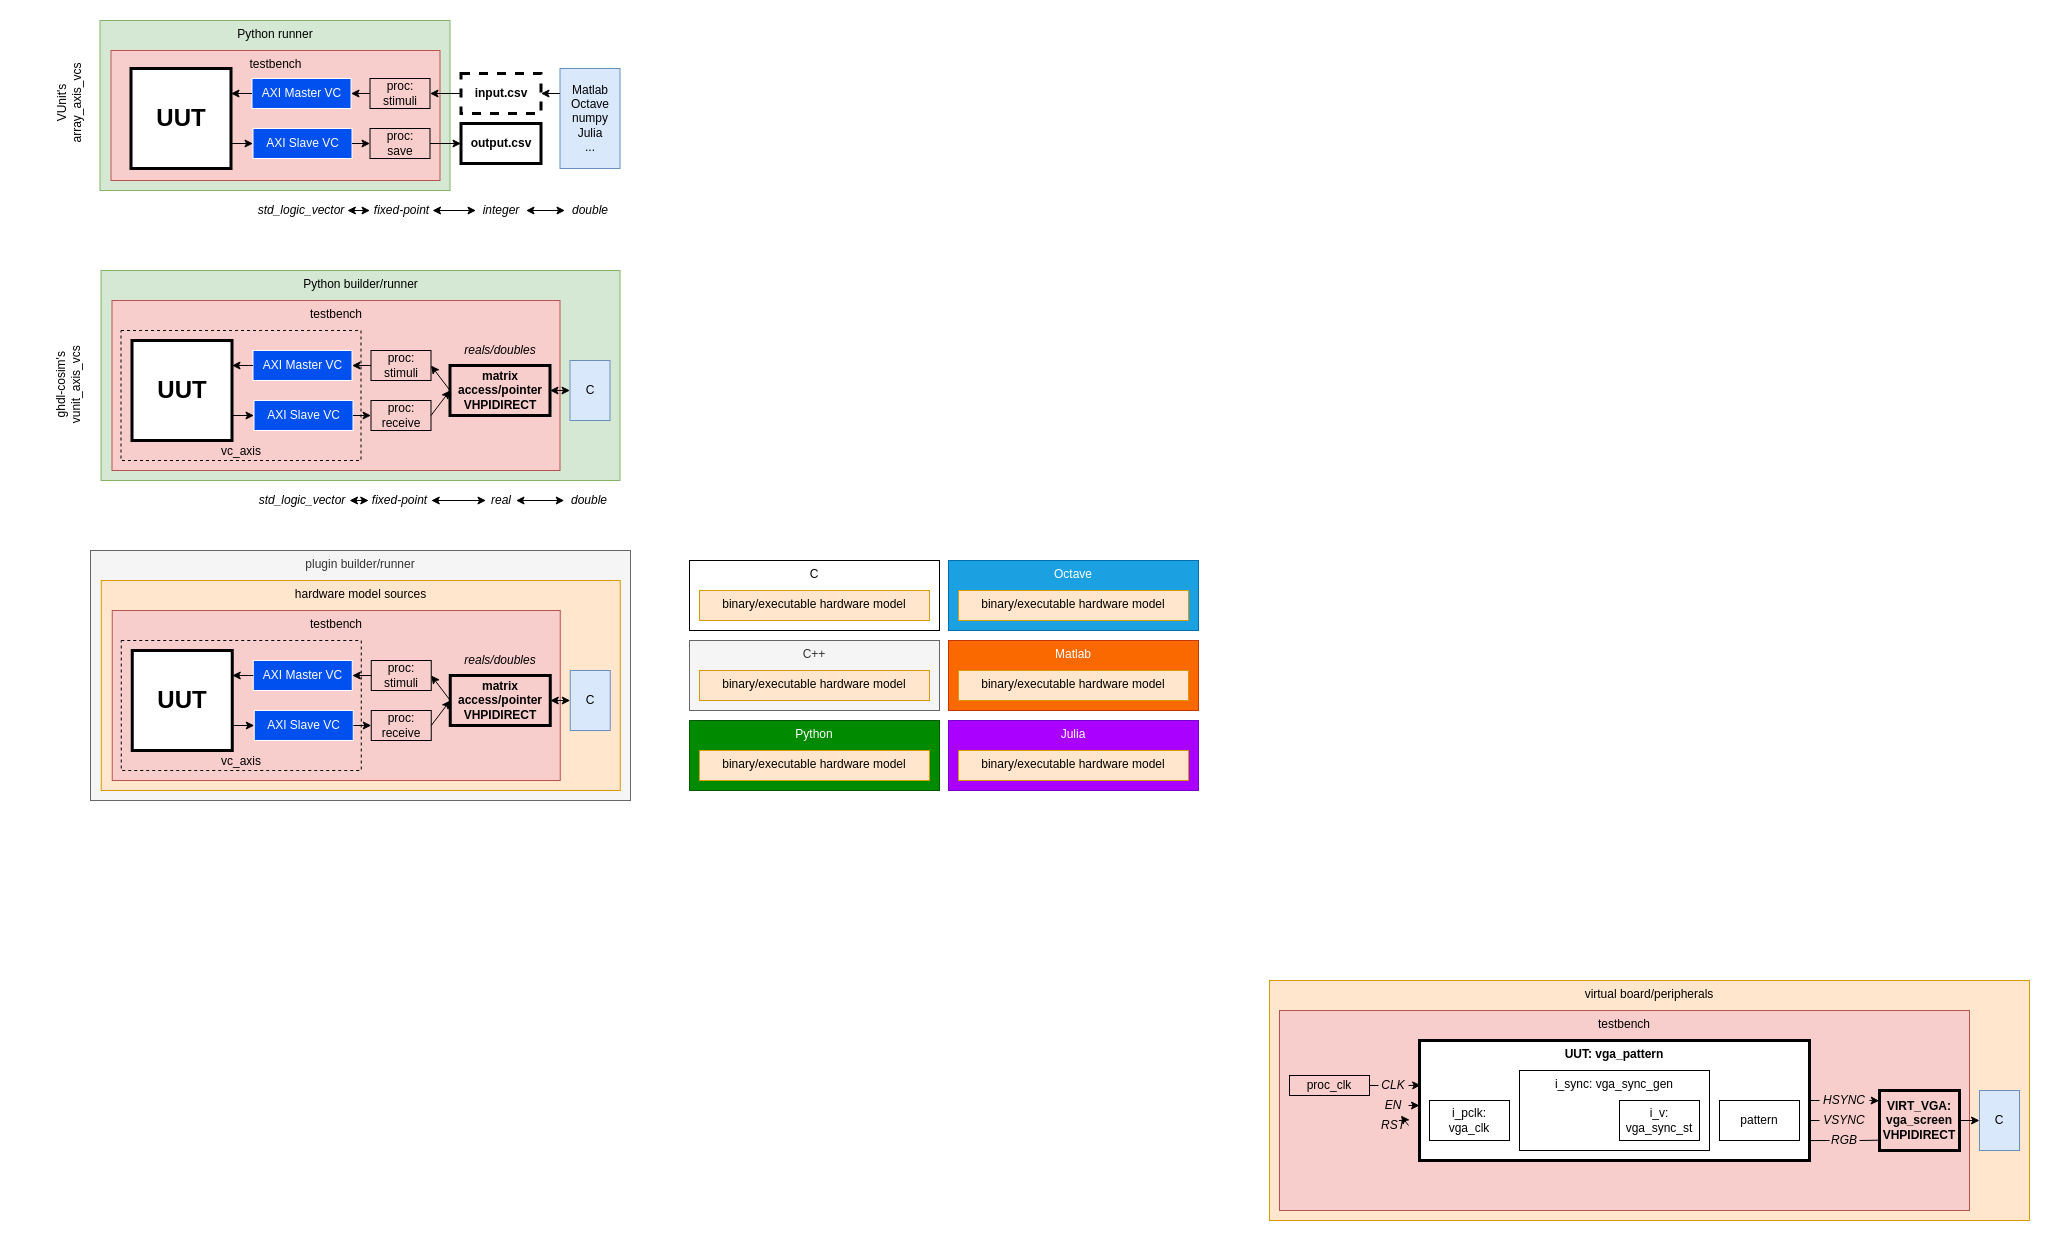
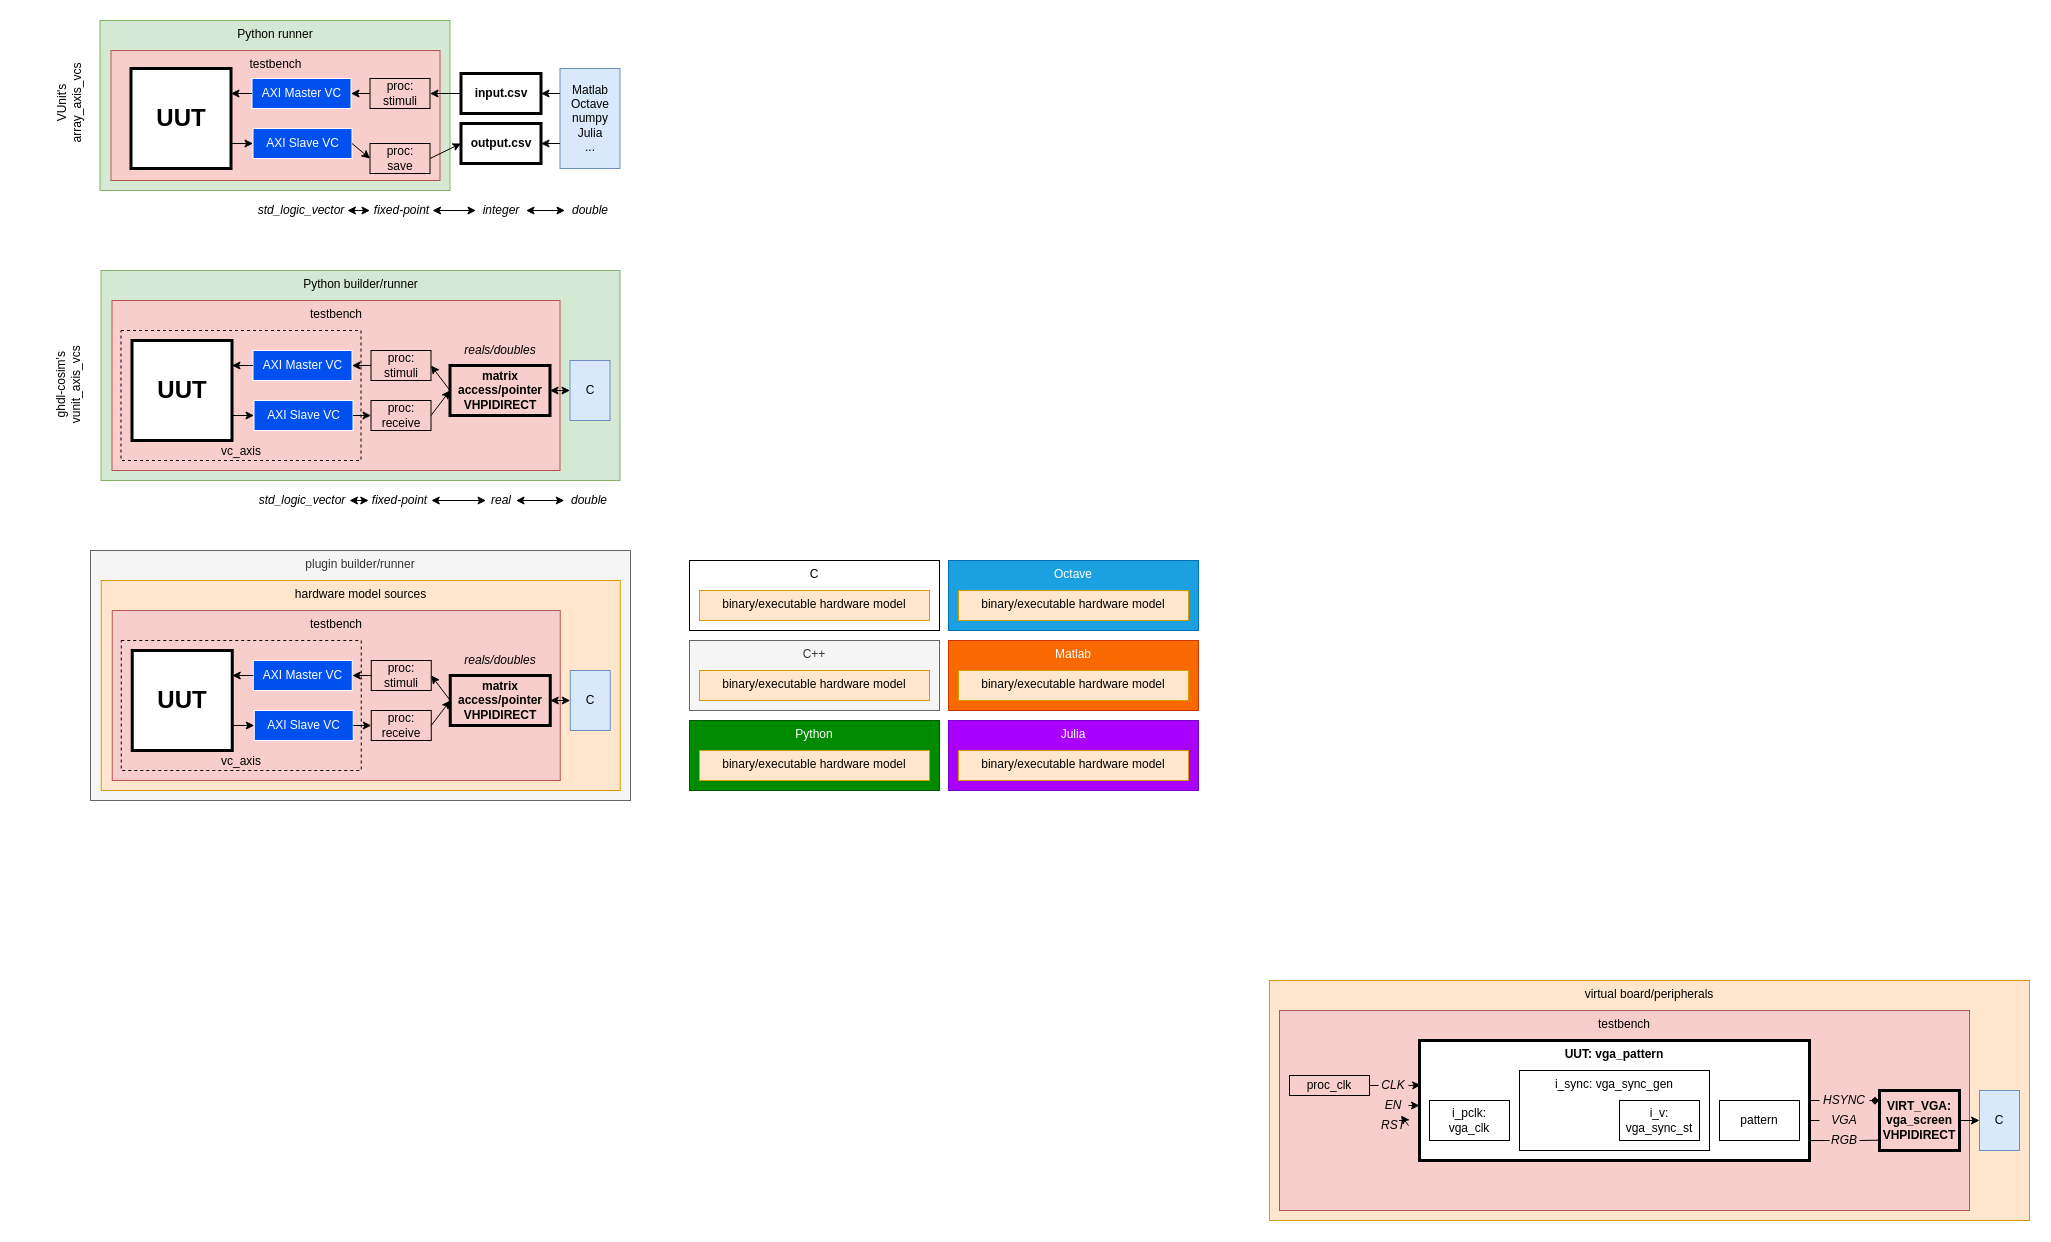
(501, 94) -> (501, 94)
(400, 144) -> (400, 159)
none -> (554, 144)
(1871, 1101) -> (1870, 1101)
(1845, 1121) -> (1845, 1121)
